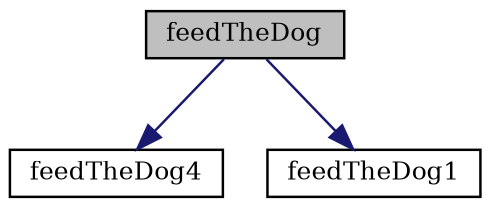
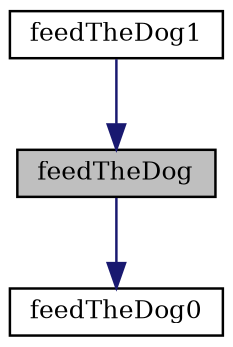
(301, 95) -> (116, 92)
(116, 173) -> (116, 312)
